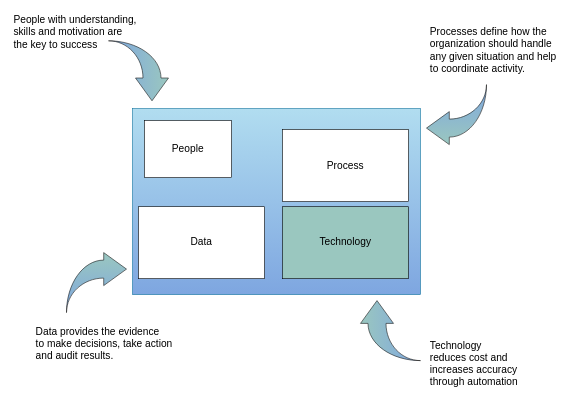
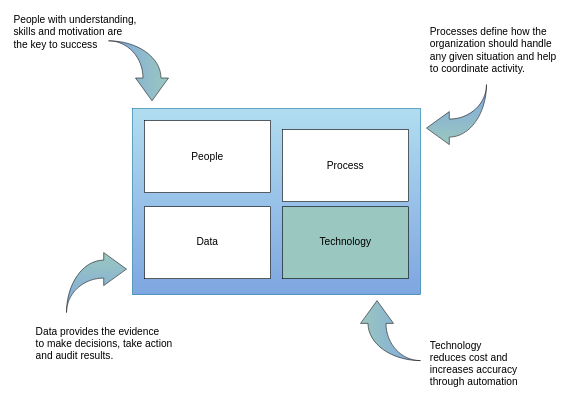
(188, 149) -> (207, 157)
(201, 243) -> (207, 243)
